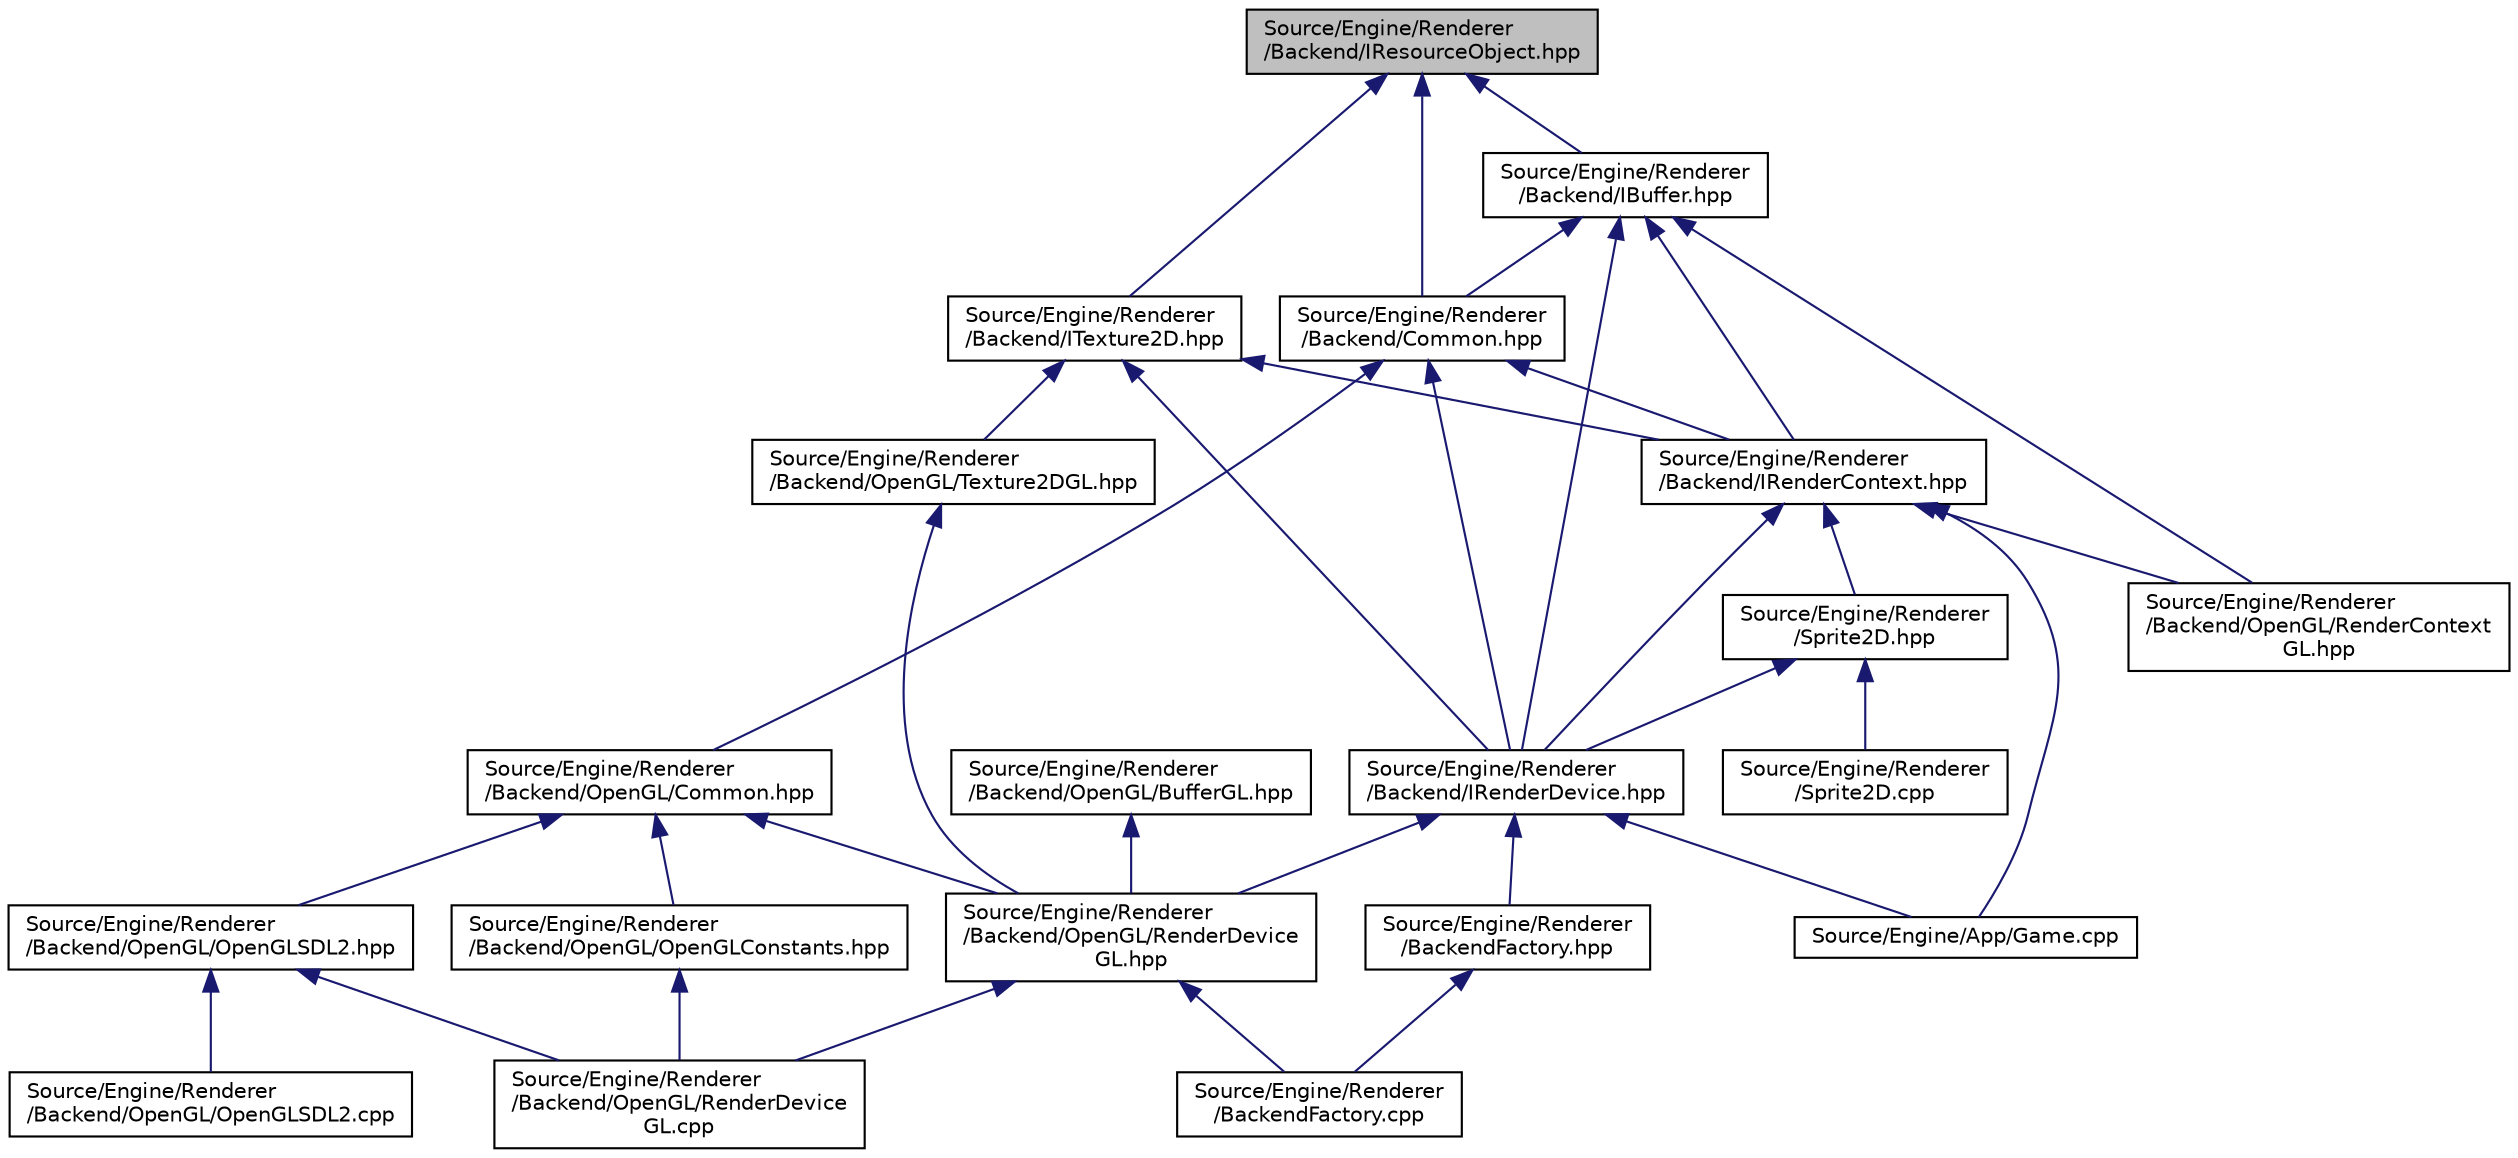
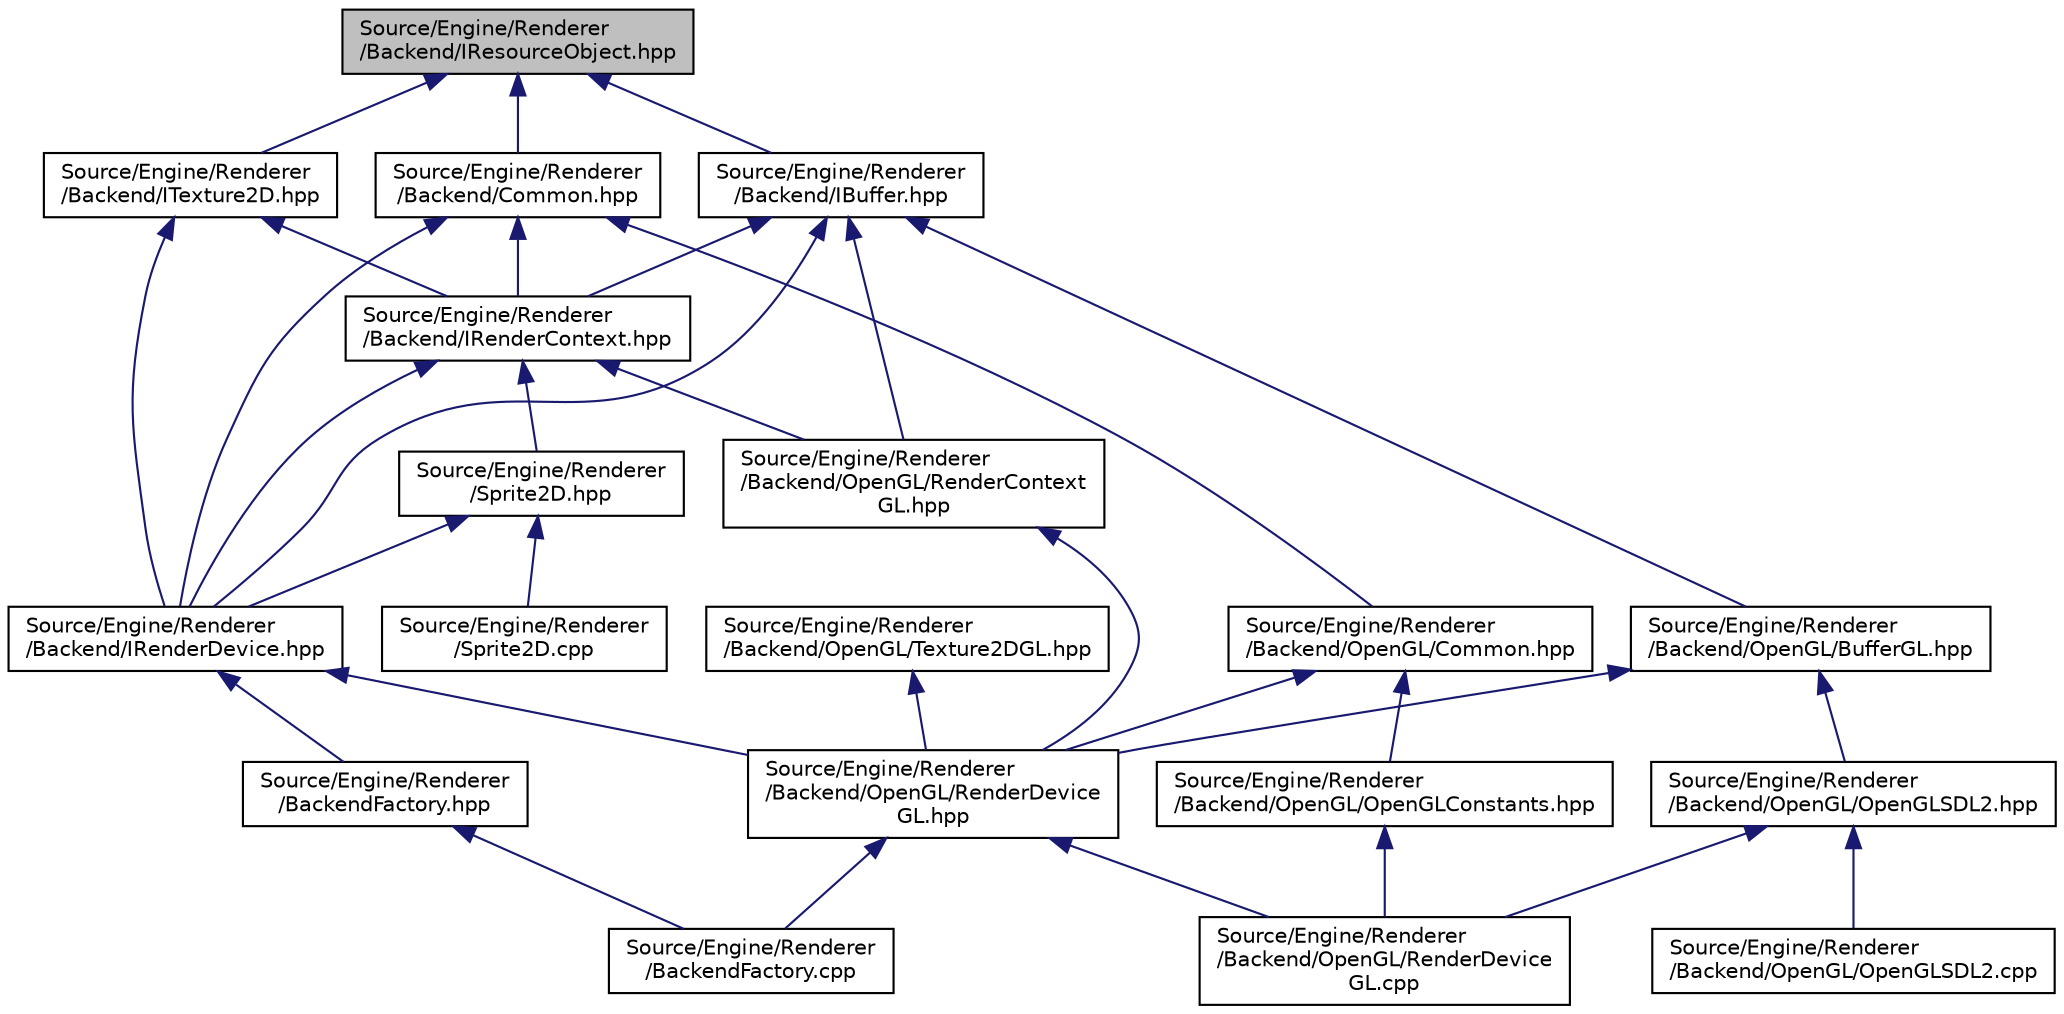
(1515, 263) -> (1336, 417)
(1016, 408) -> none
none -> (1138, 648)
(420, 863) -> (1835, 727)
(1966, 937) -> none
